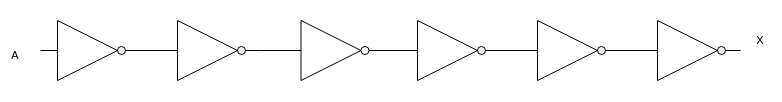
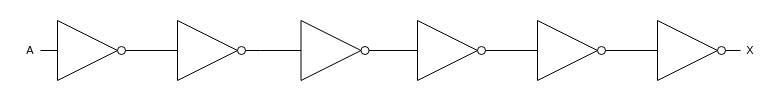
(761, 41) -> (751, 51)
(16, 56) -> (31, 51)
